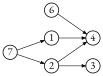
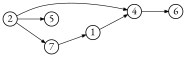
(71, 23) -> (153, 11)
(29, 58) -> (29, 32)
(93, 66) -> (52, 19)
